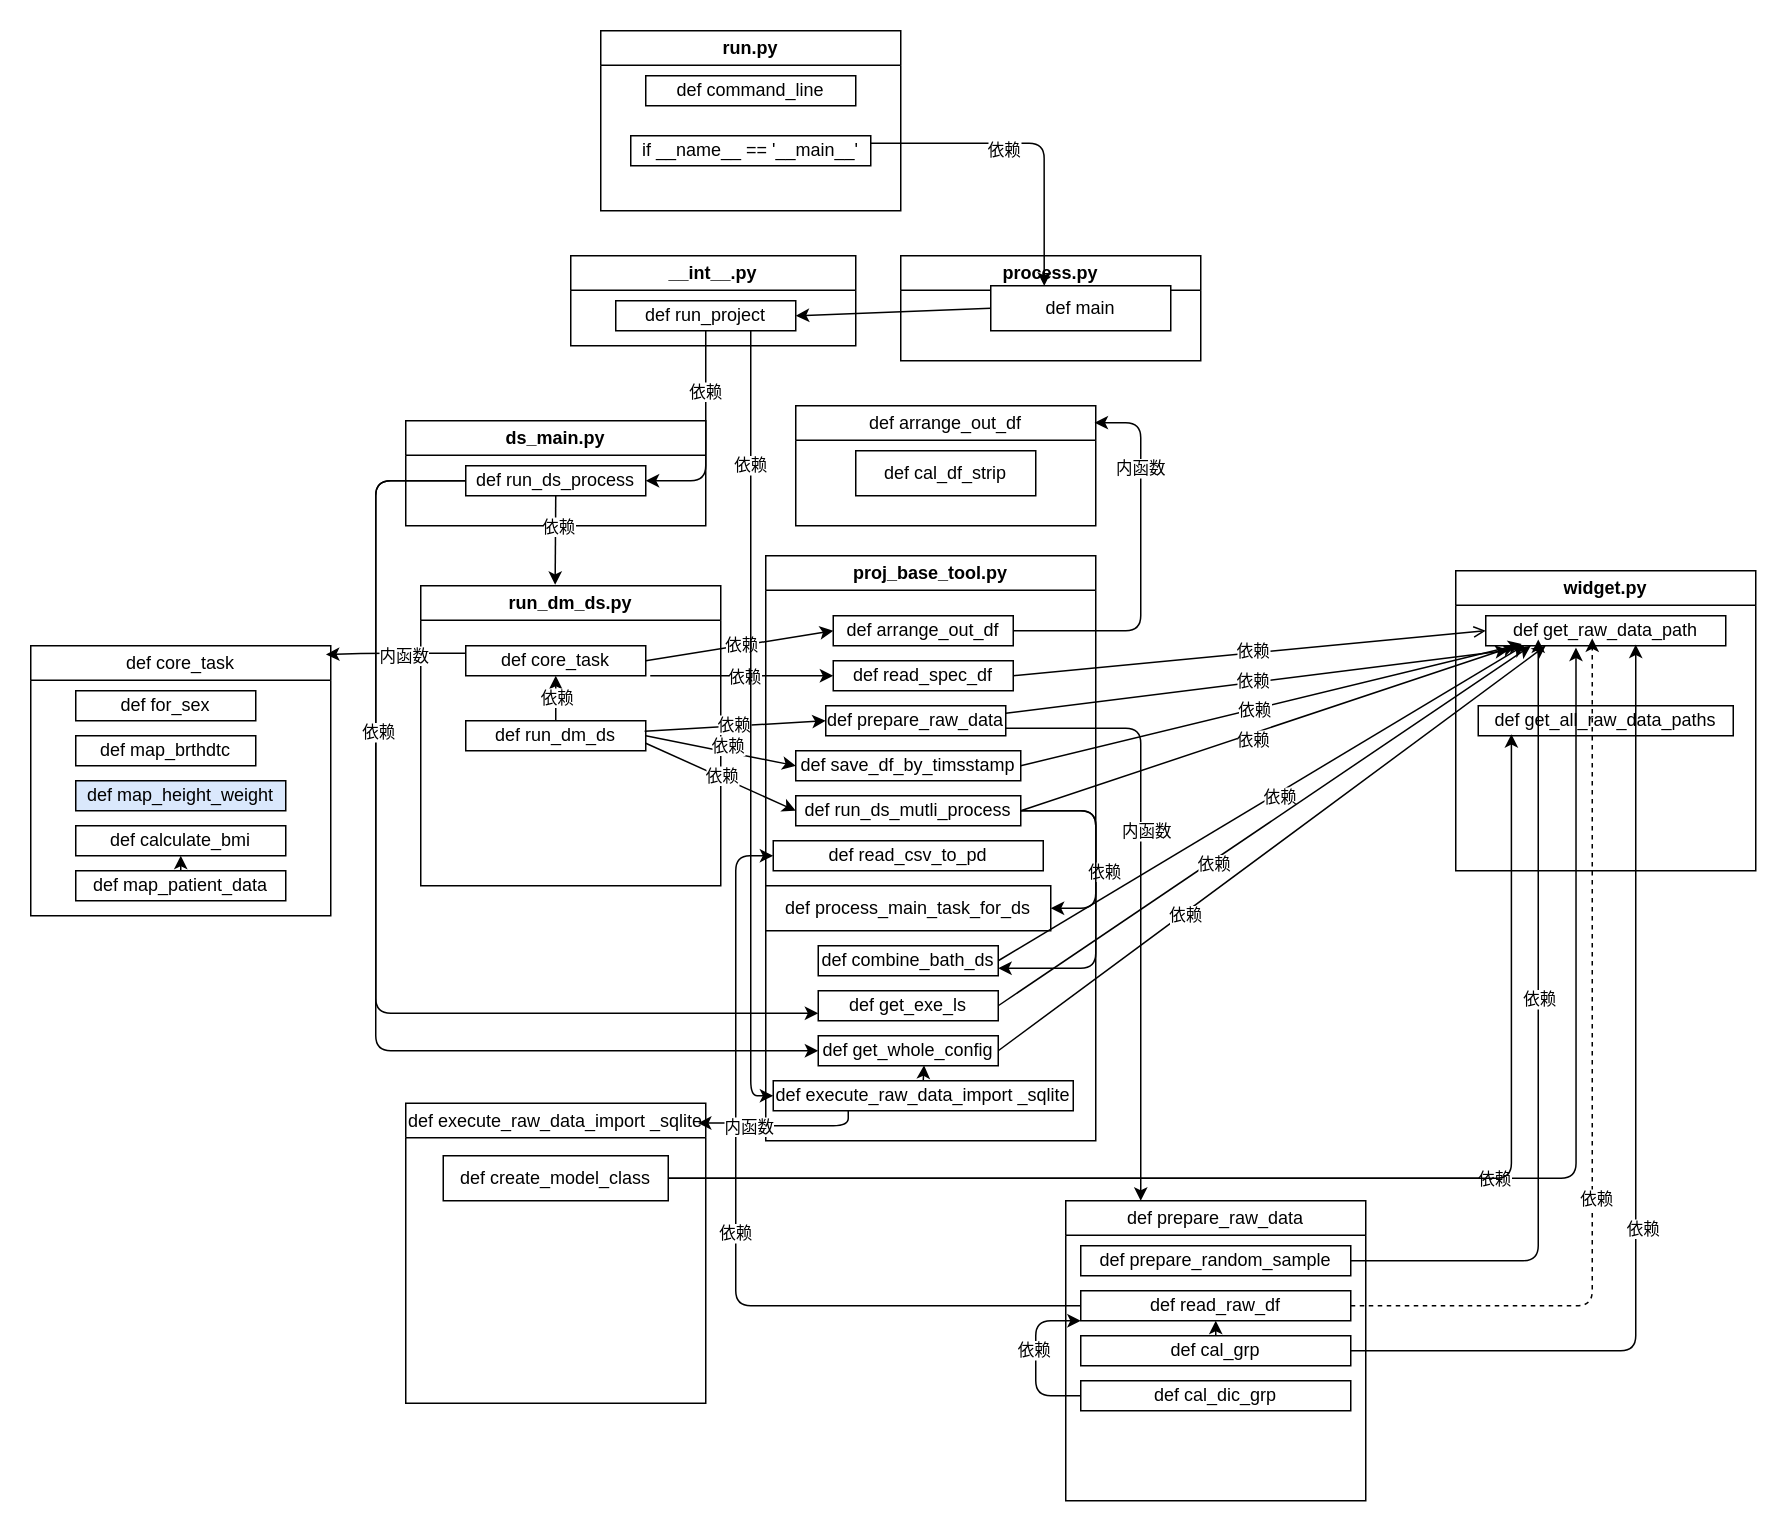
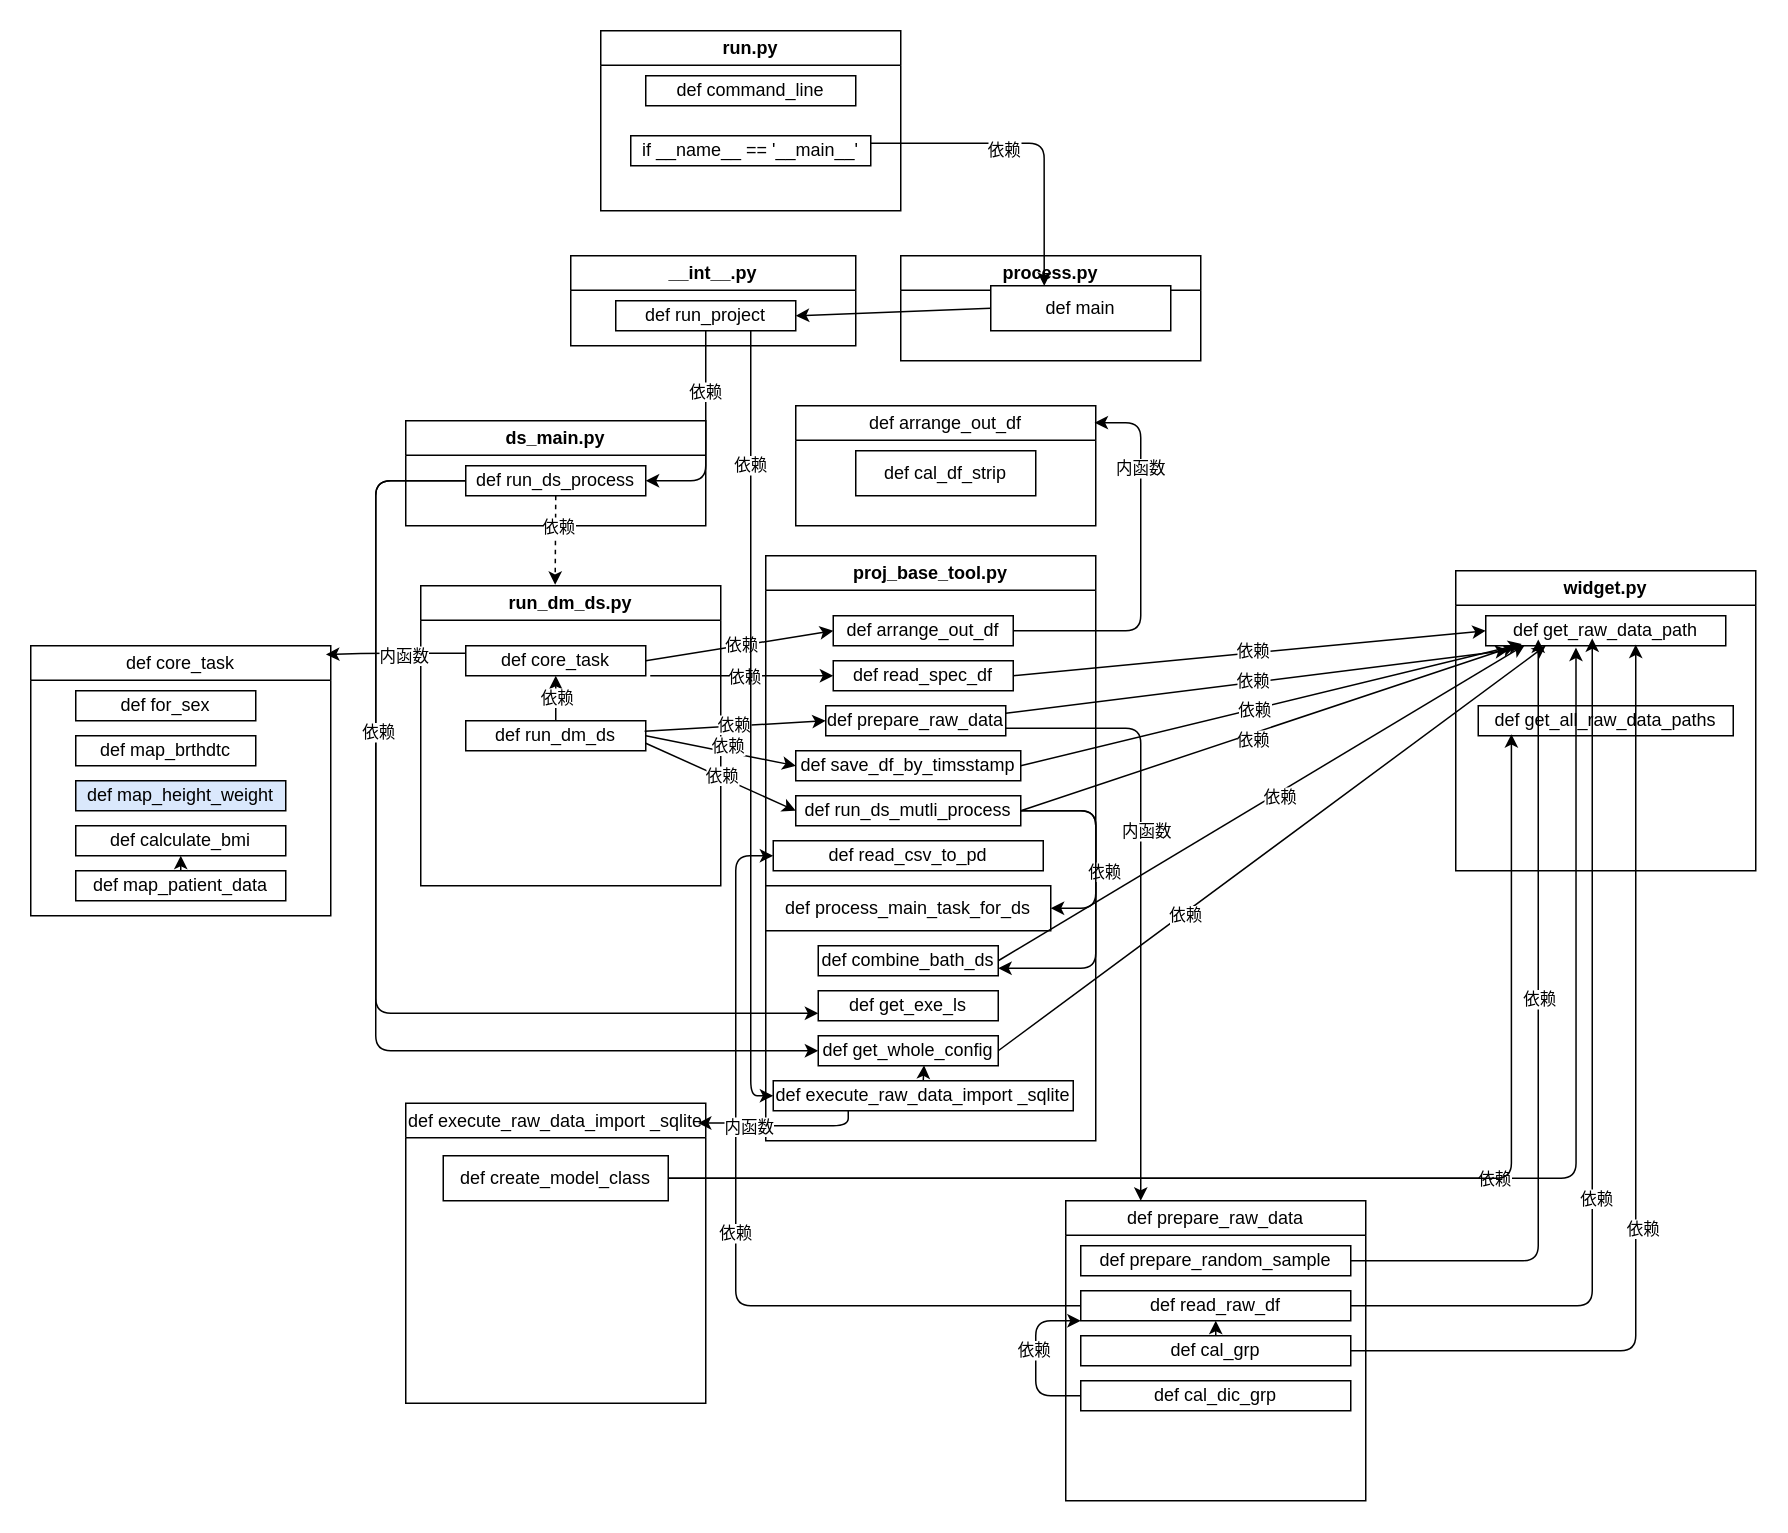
(555, 555) -> (555, 555)
(1476, 632) -> (1474, 632)
(1290, 809) -> none
(1592, 919) -> (1592, 919)
